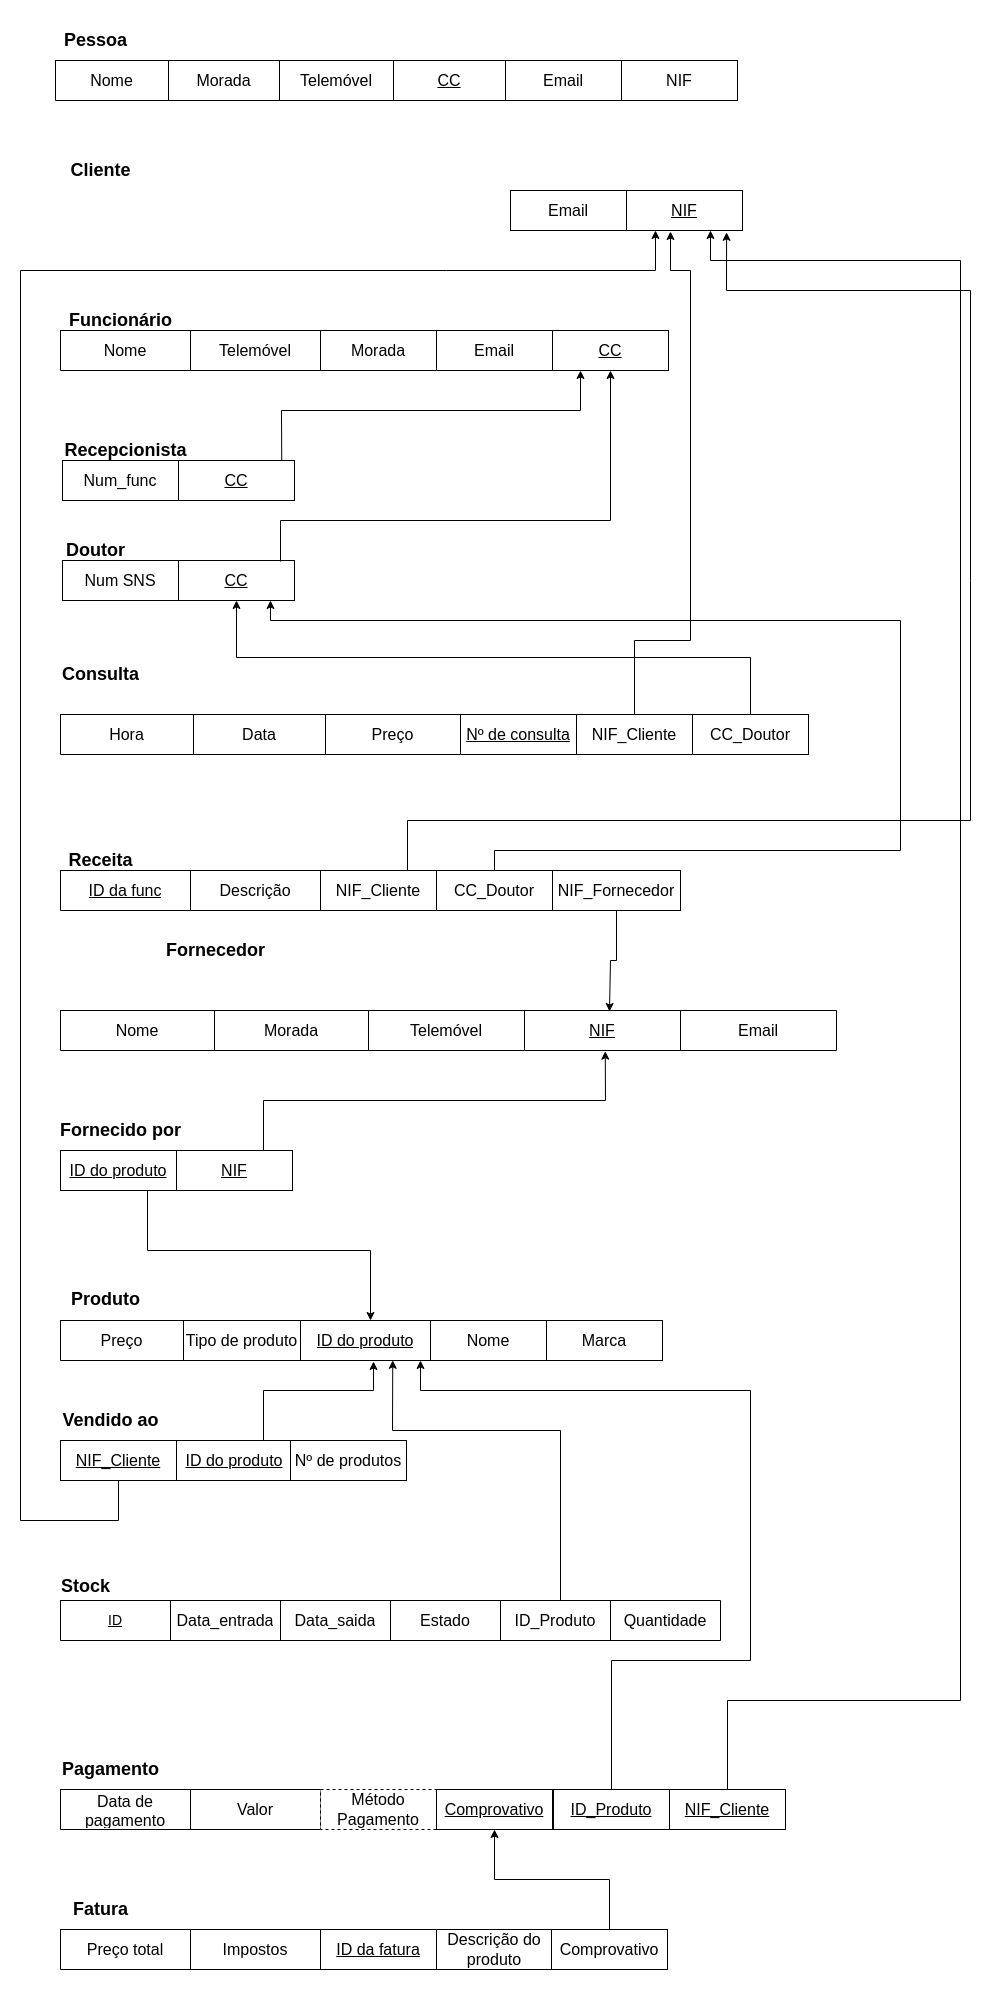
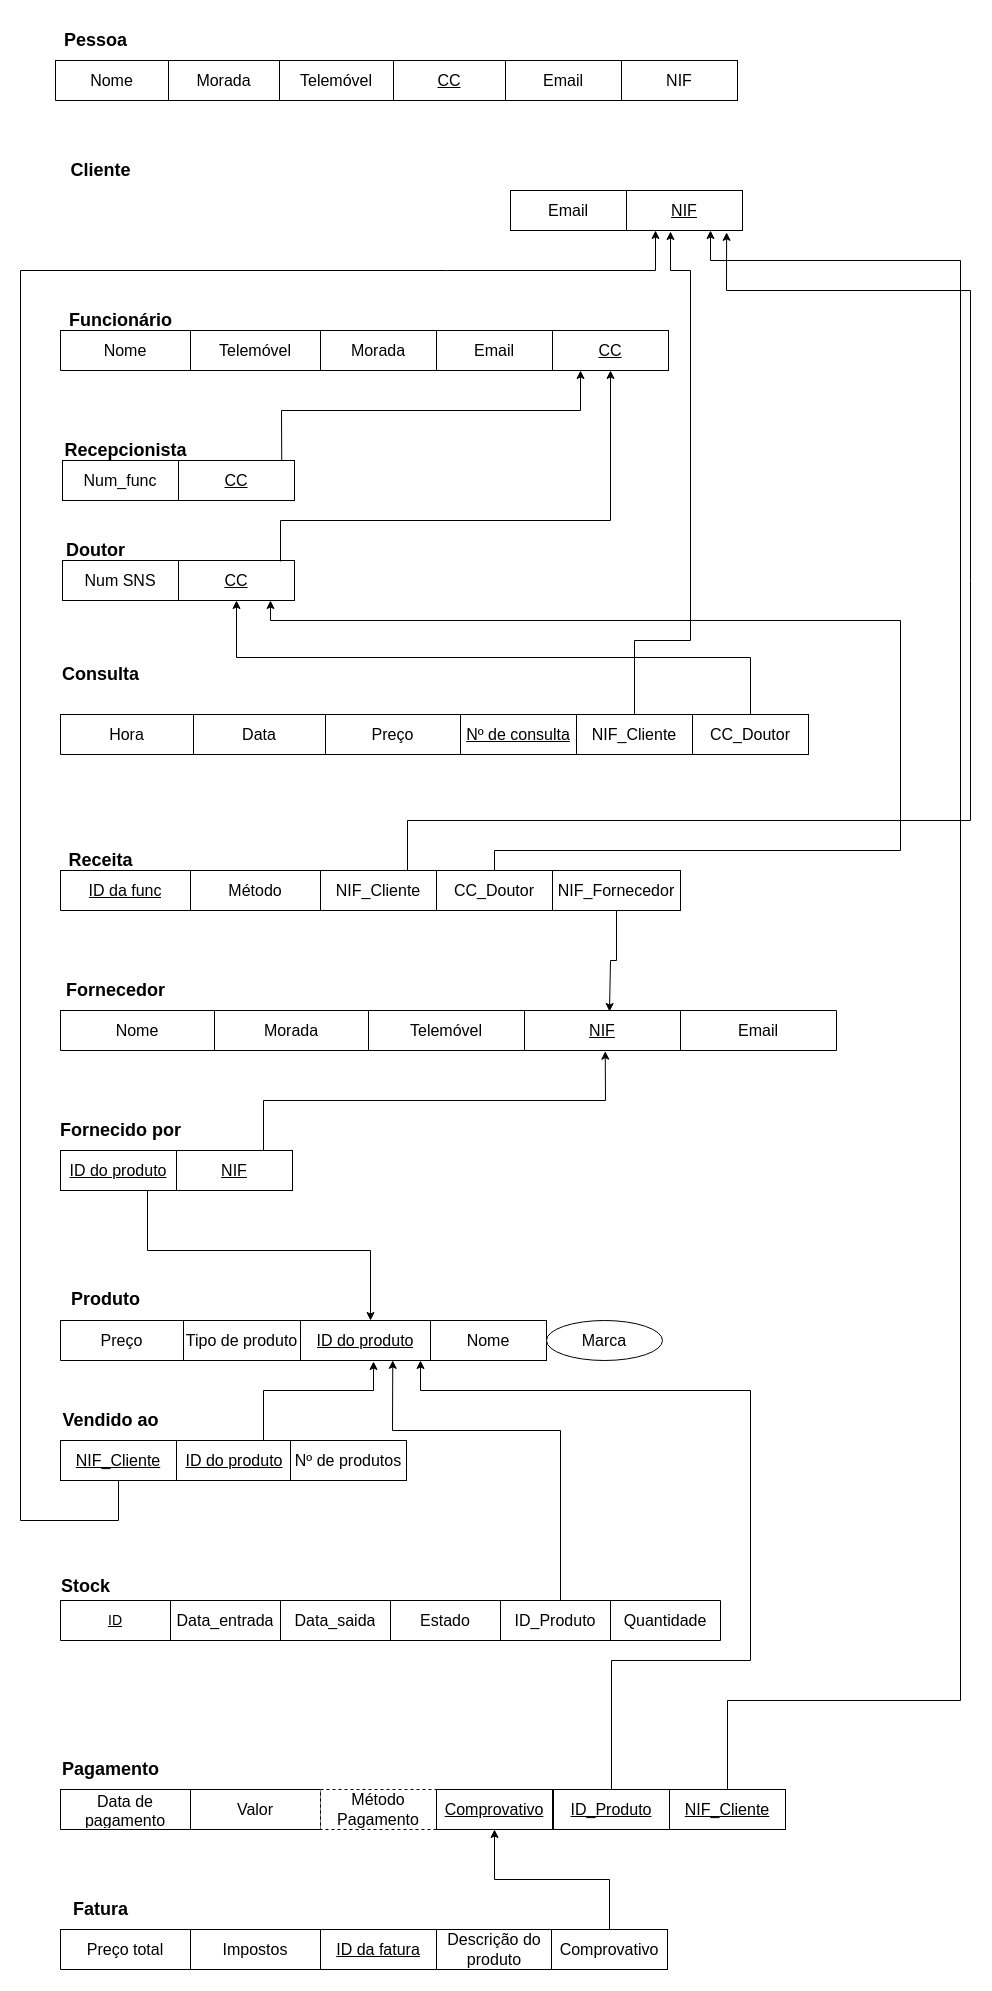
(256, 891) -> (256, 891)
(216, 951) -> (116, 991)
(605, 1341) -> (605, 1341)
